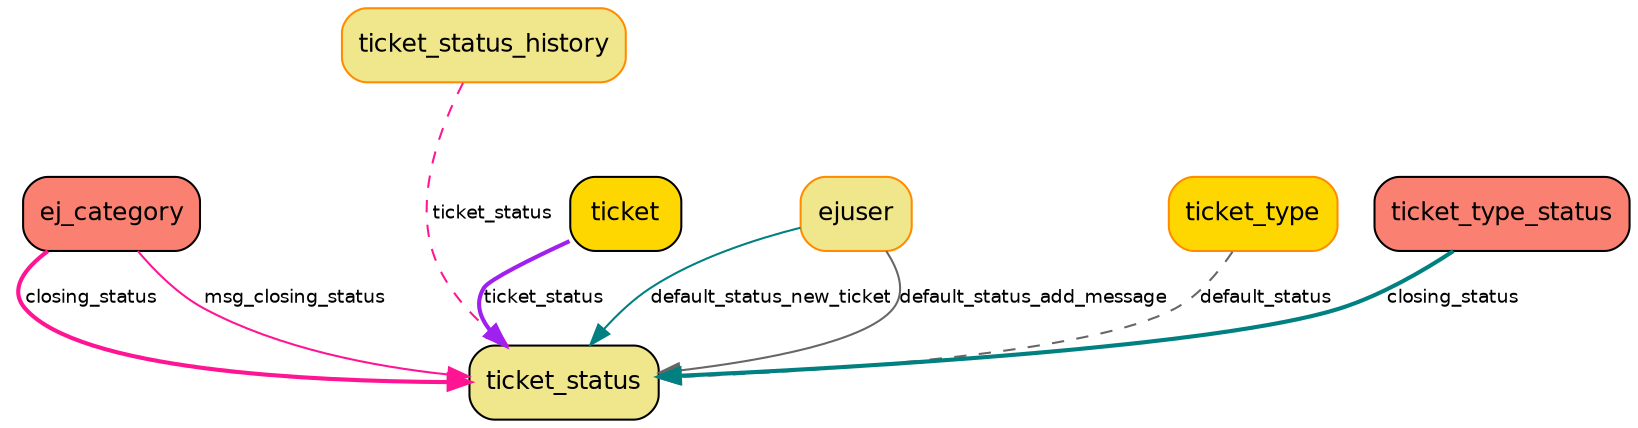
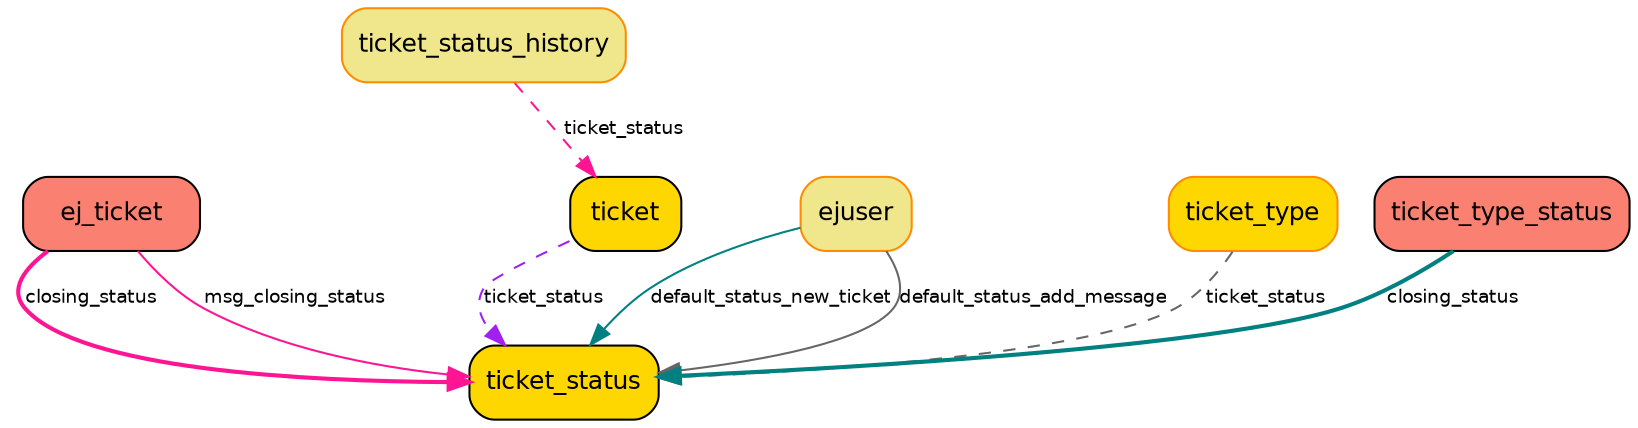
(112, 214) -> (112, 214)
(427, 215) -> (548, 122)
(505, 273) -> (505, 273)
(1265, 298) -> (1265, 298)
(564, 383) -> (564, 383)
